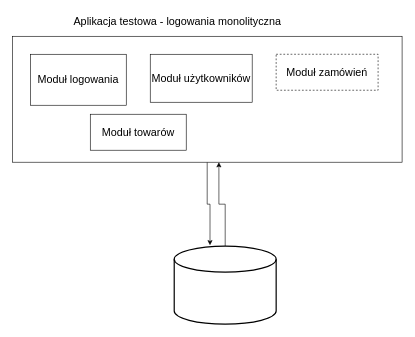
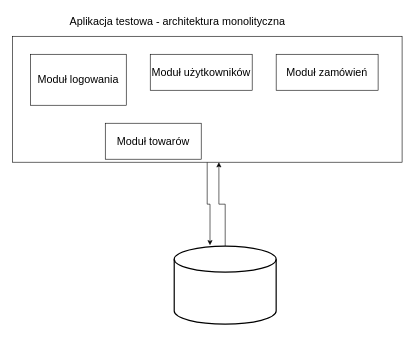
(178, 21) -> (178, 21)
(327, 72) -> (327, 72)
(201, 78) -> (201, 72)
(138, 132) -> (153, 141)
